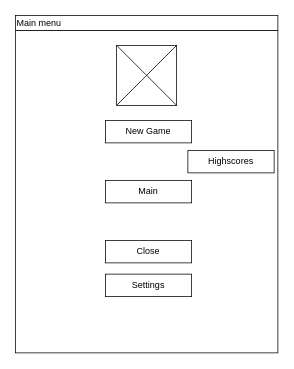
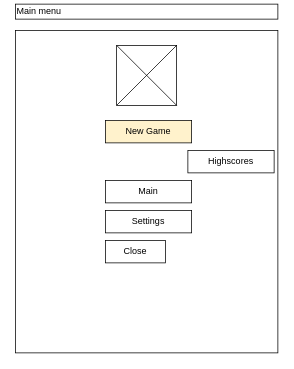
(147, 23) -> (147, 12)
(149, 132) -> (149, 132)
(149, 252) -> (135, 252)
(149, 285) -> (149, 222)
